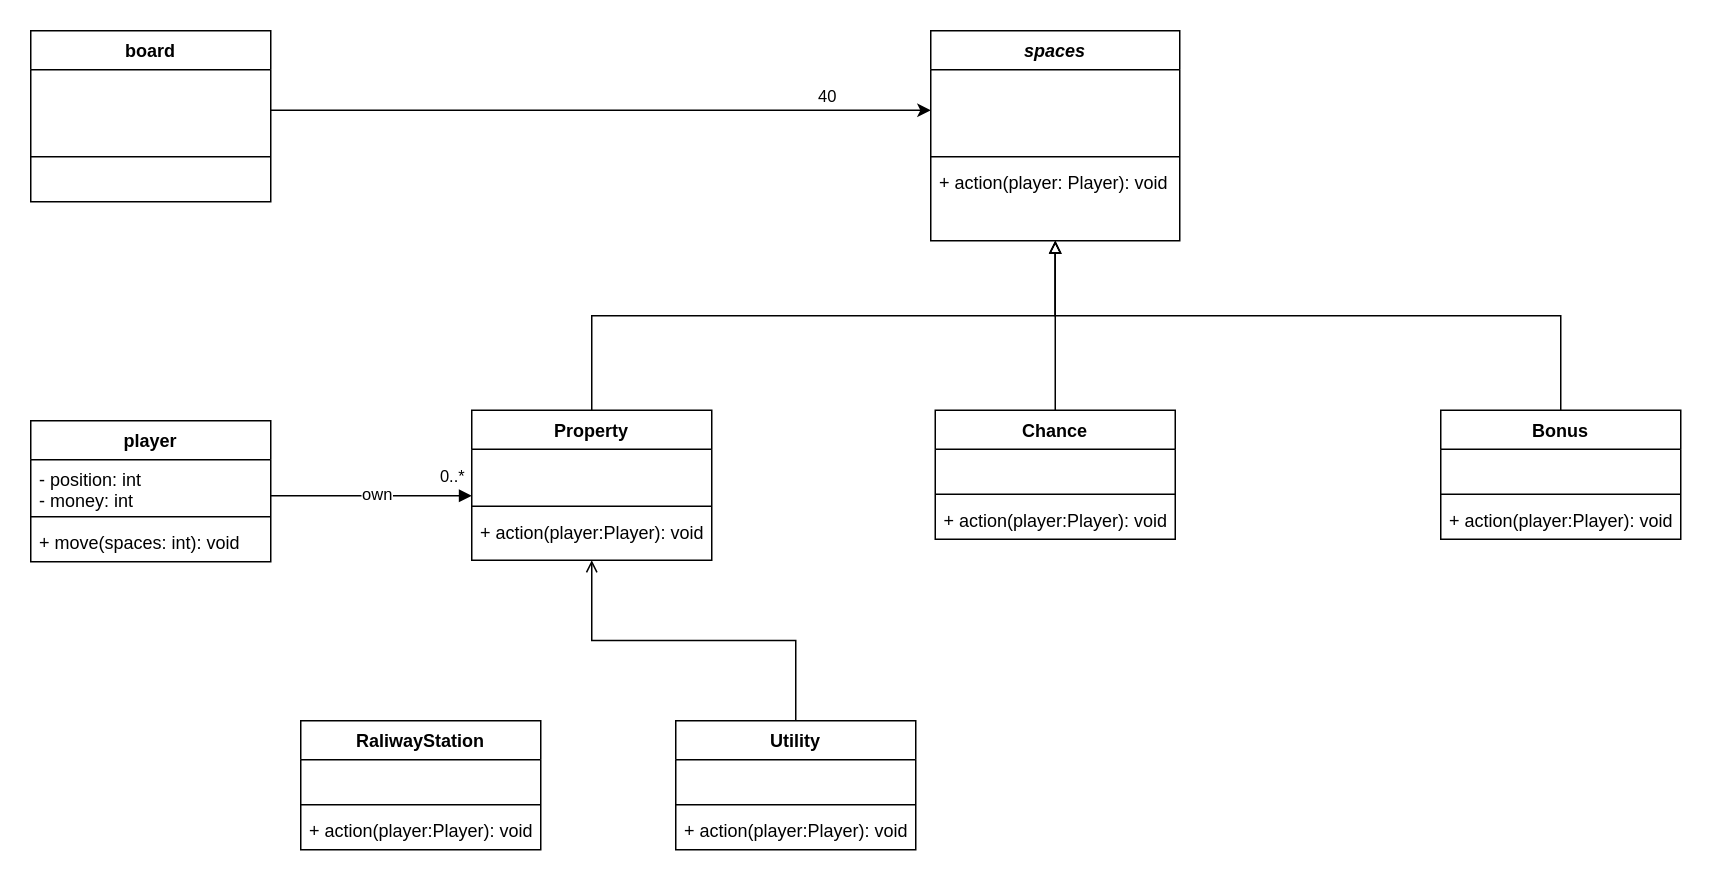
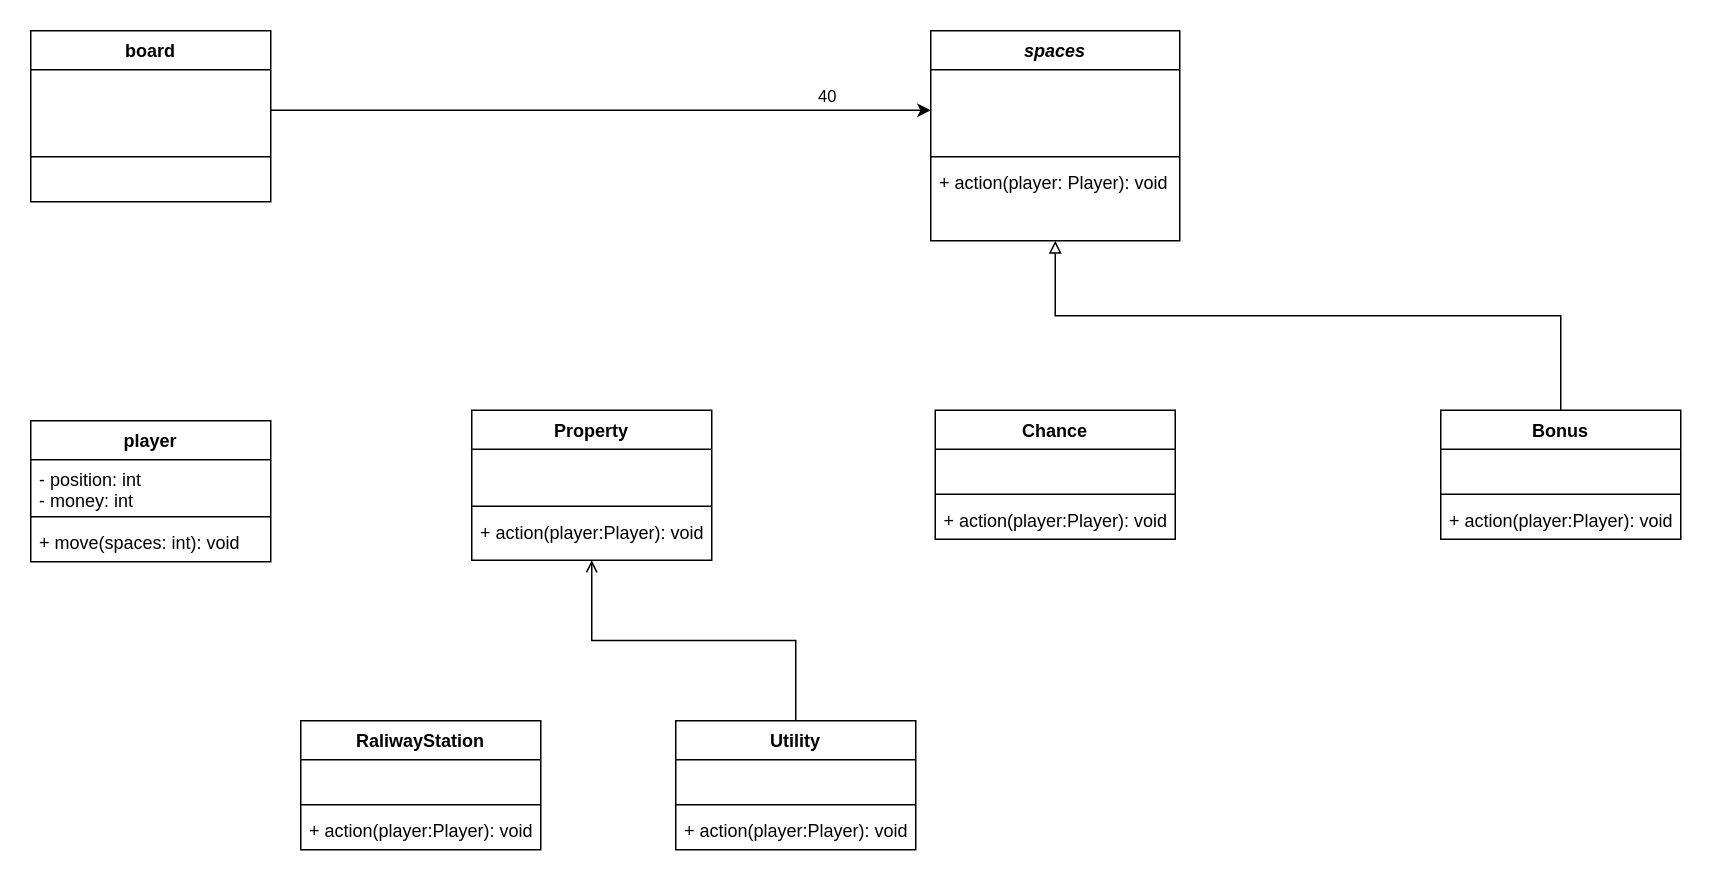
(775, 316) -> none
(1055, 364) -> none
(365, 496) -> none
